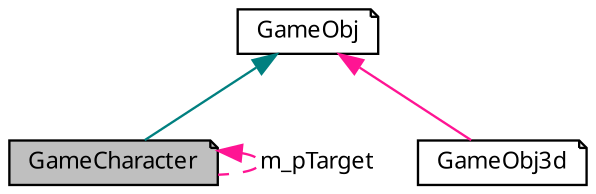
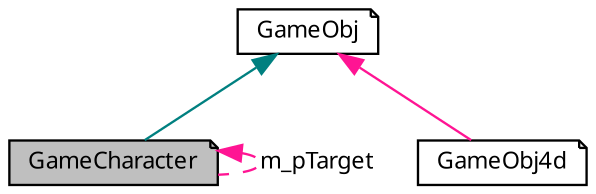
(502, 163) -> (502, 163)
